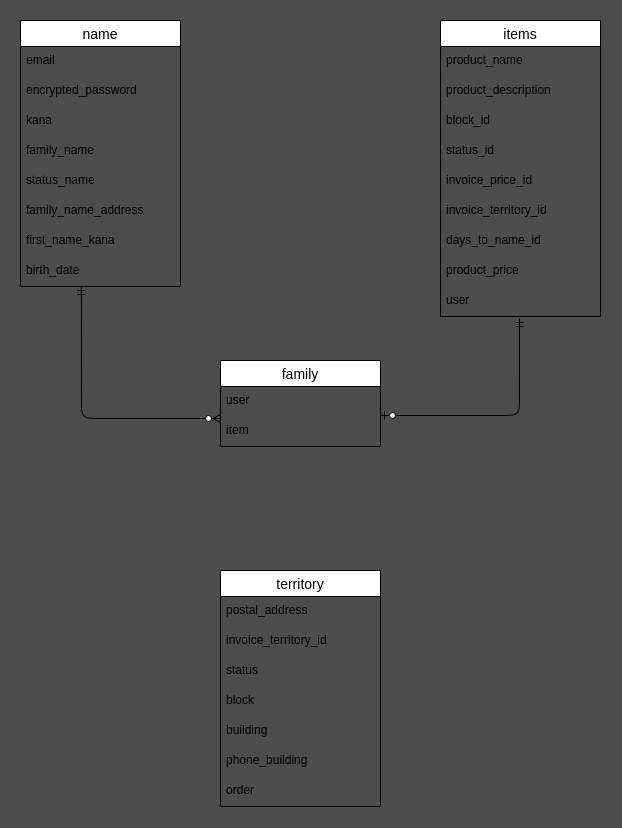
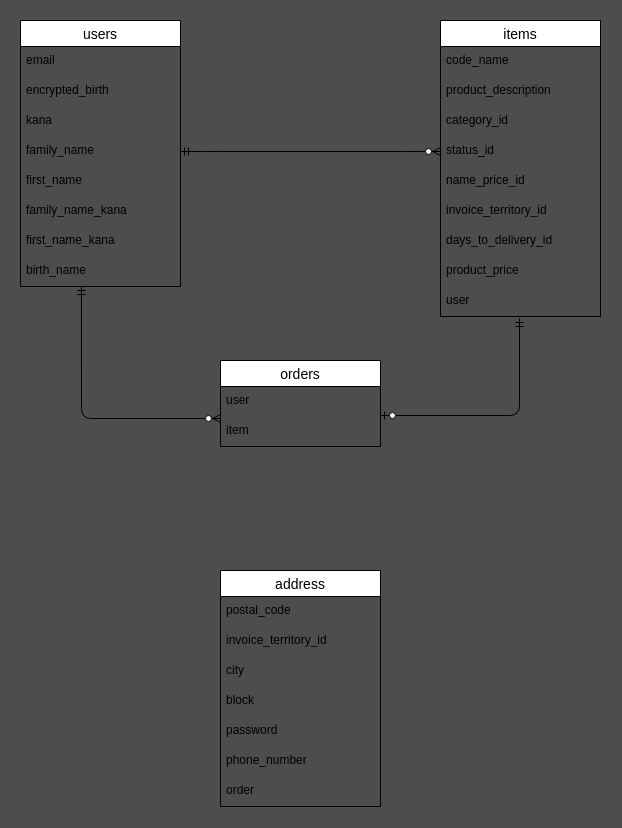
(100, 34) -> (100, 34)
(486, 60) -> (476, 60)
(86, 90) -> (75, 90)
(470, 120) -> (481, 120)
none -> (428, 152)
(63, 180) -> (58, 180)
(494, 180) -> (487, 180)
(87, 210) -> (77, 210)
(495, 240) -> (505, 240)
(58, 270) -> (58, 270)
(300, 374) -> (300, 374)
(300, 584) -> (300, 584)
(271, 610) -> (261, 610)
(246, 670) -> (238, 670)
(248, 730) -> (253, 730)
(268, 760) -> (266, 760)
